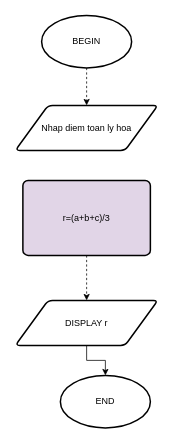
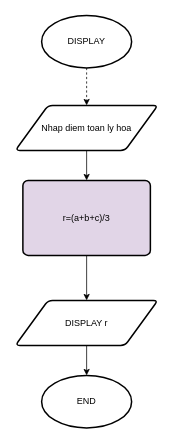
(87, 42) -> (87, 42)
none -> (87, 162)
(87, 275) -> (87, 275)
(105, 402) -> (87, 402)
